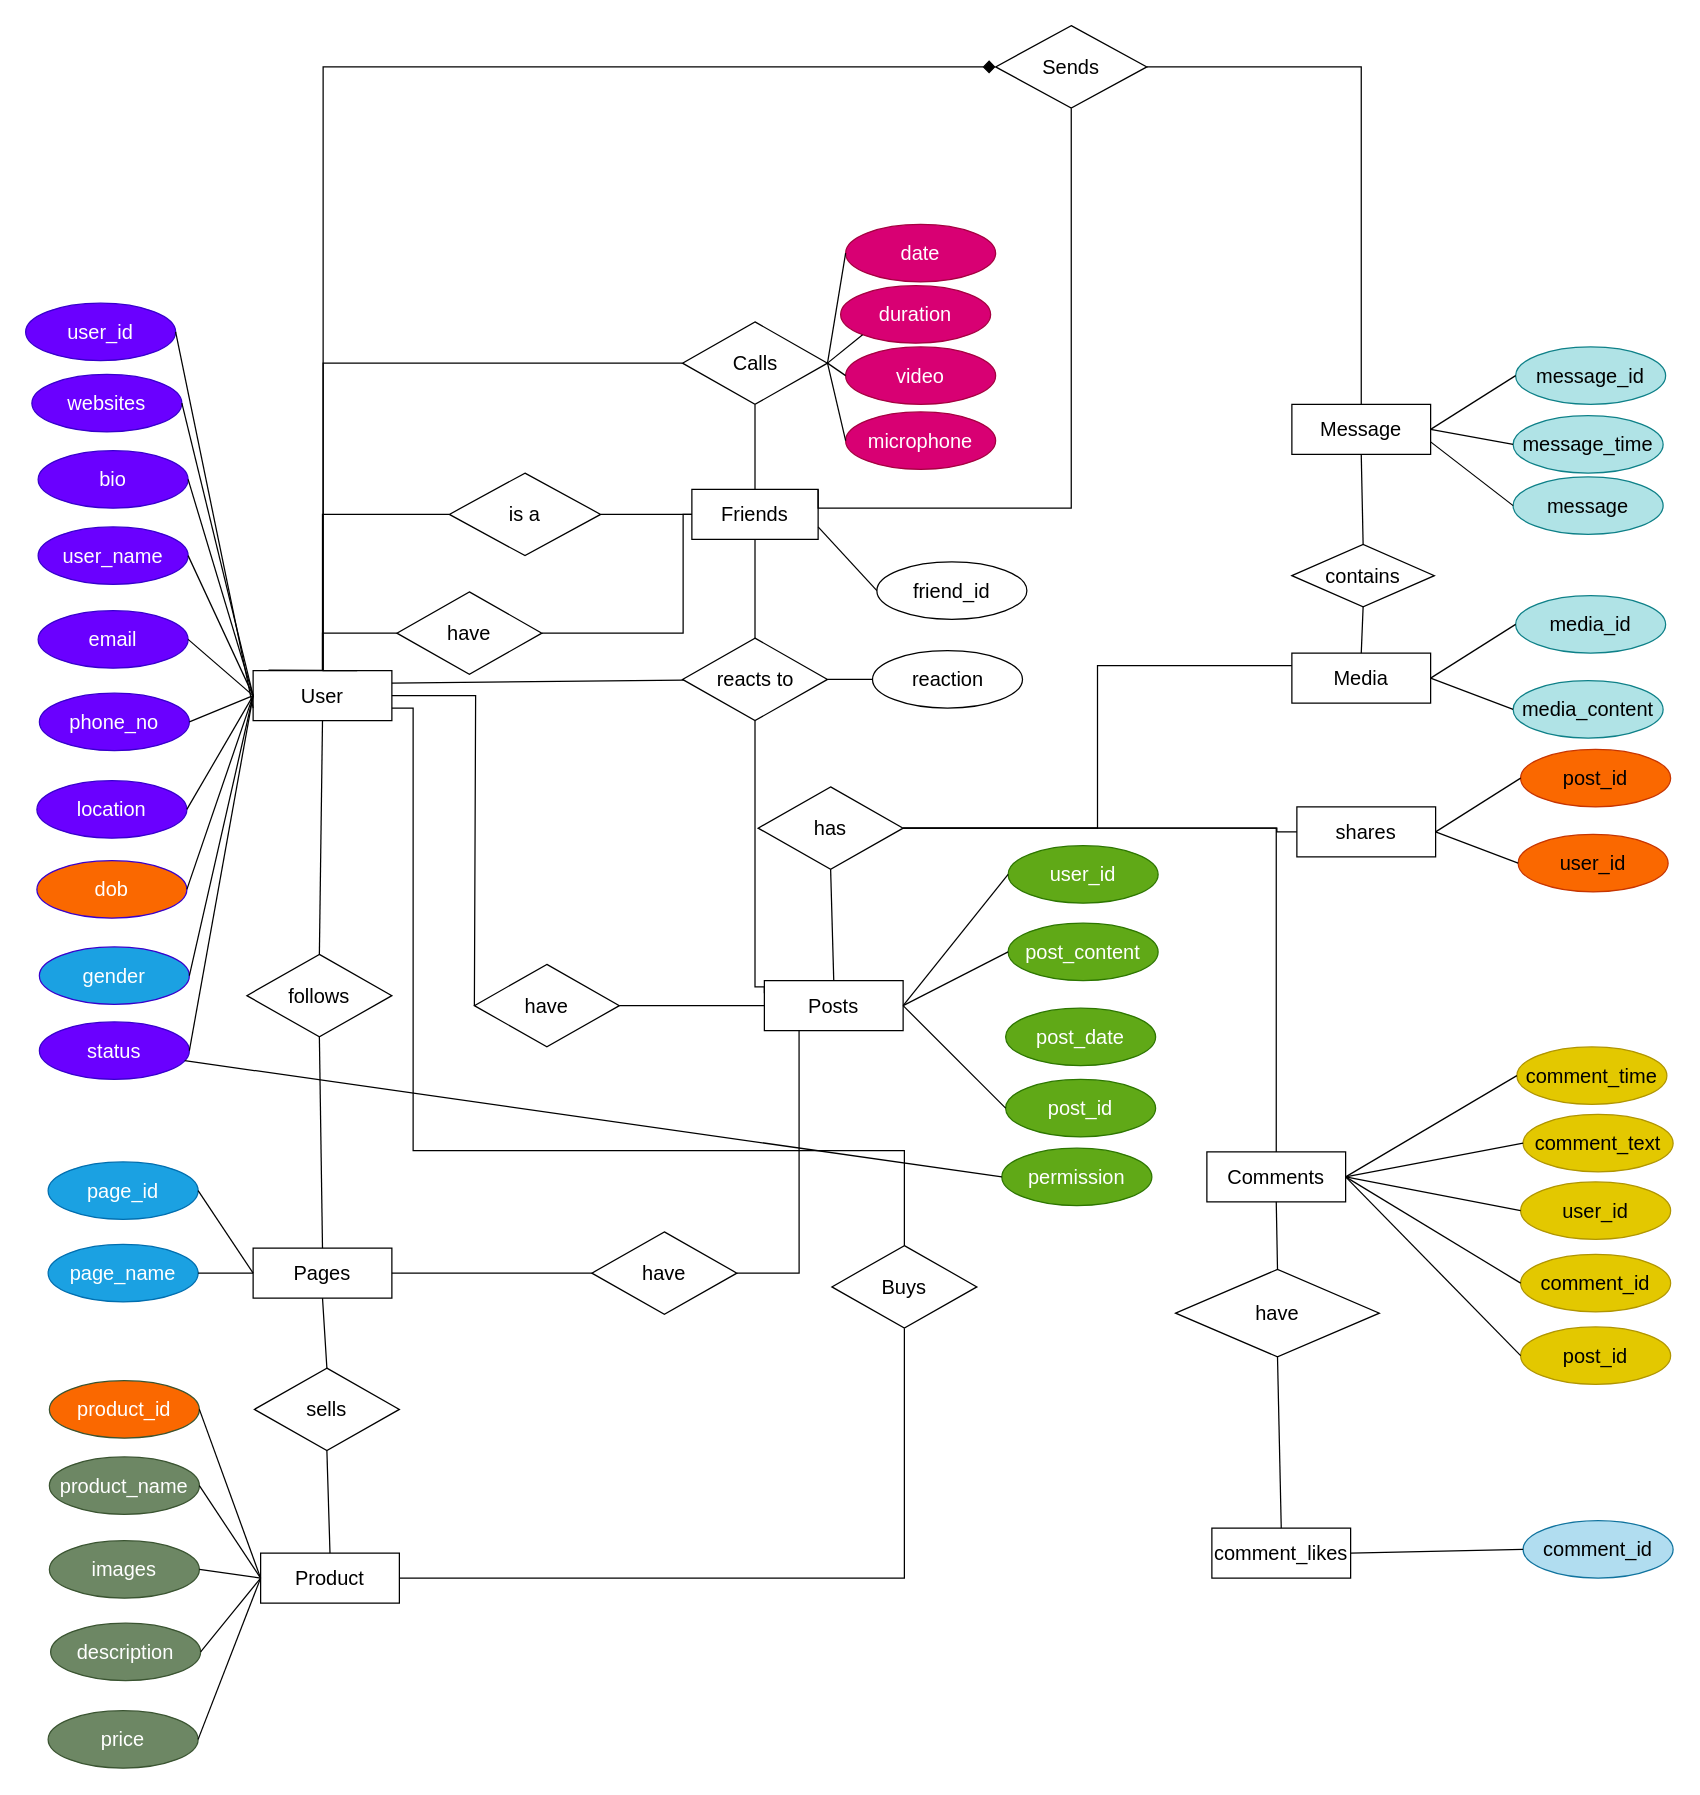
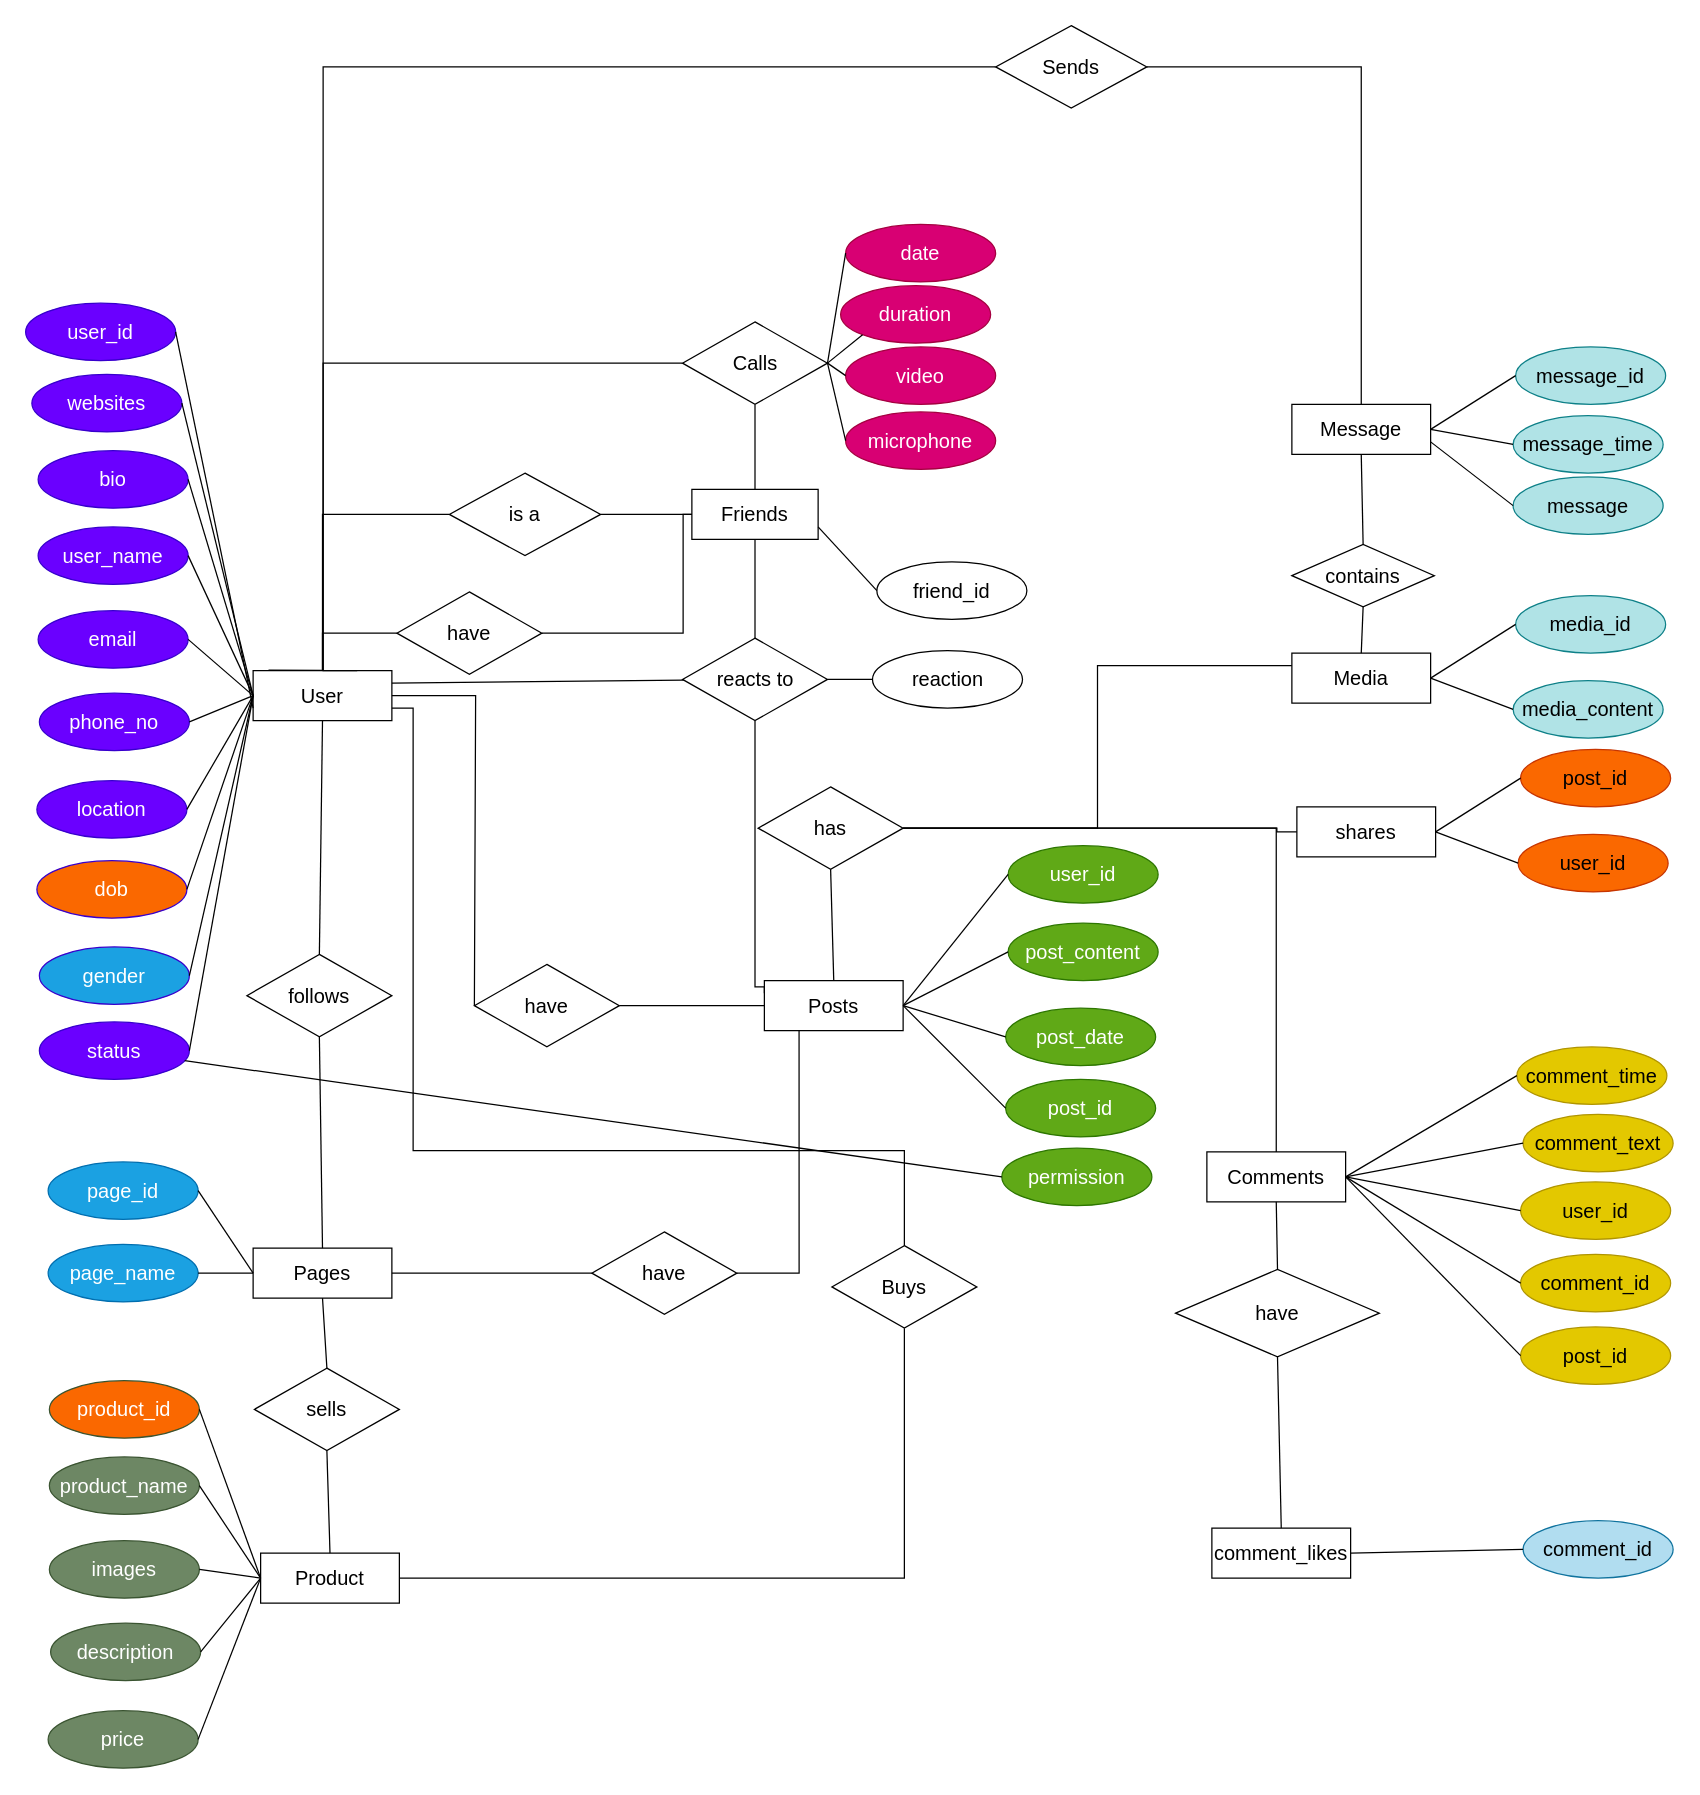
(982, 67) -> (988, 67)
(1071, 436) -> none
none -> (955, 1022)
